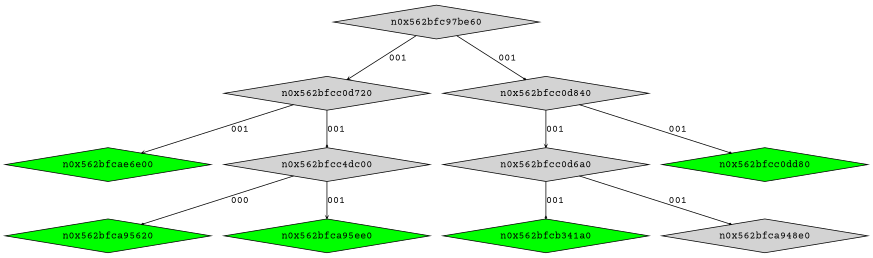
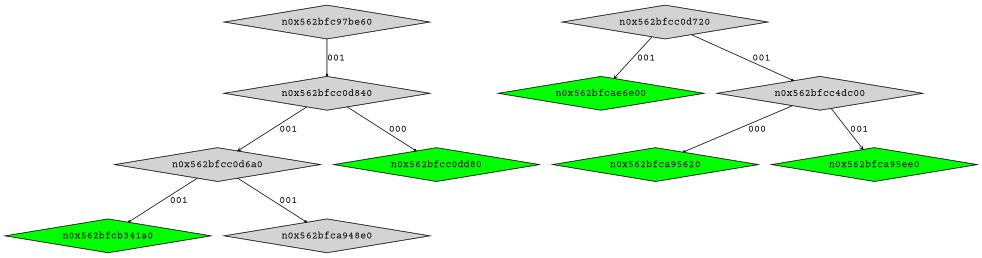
(383, 57) -> none
(678, 129) -> (398, 129)
